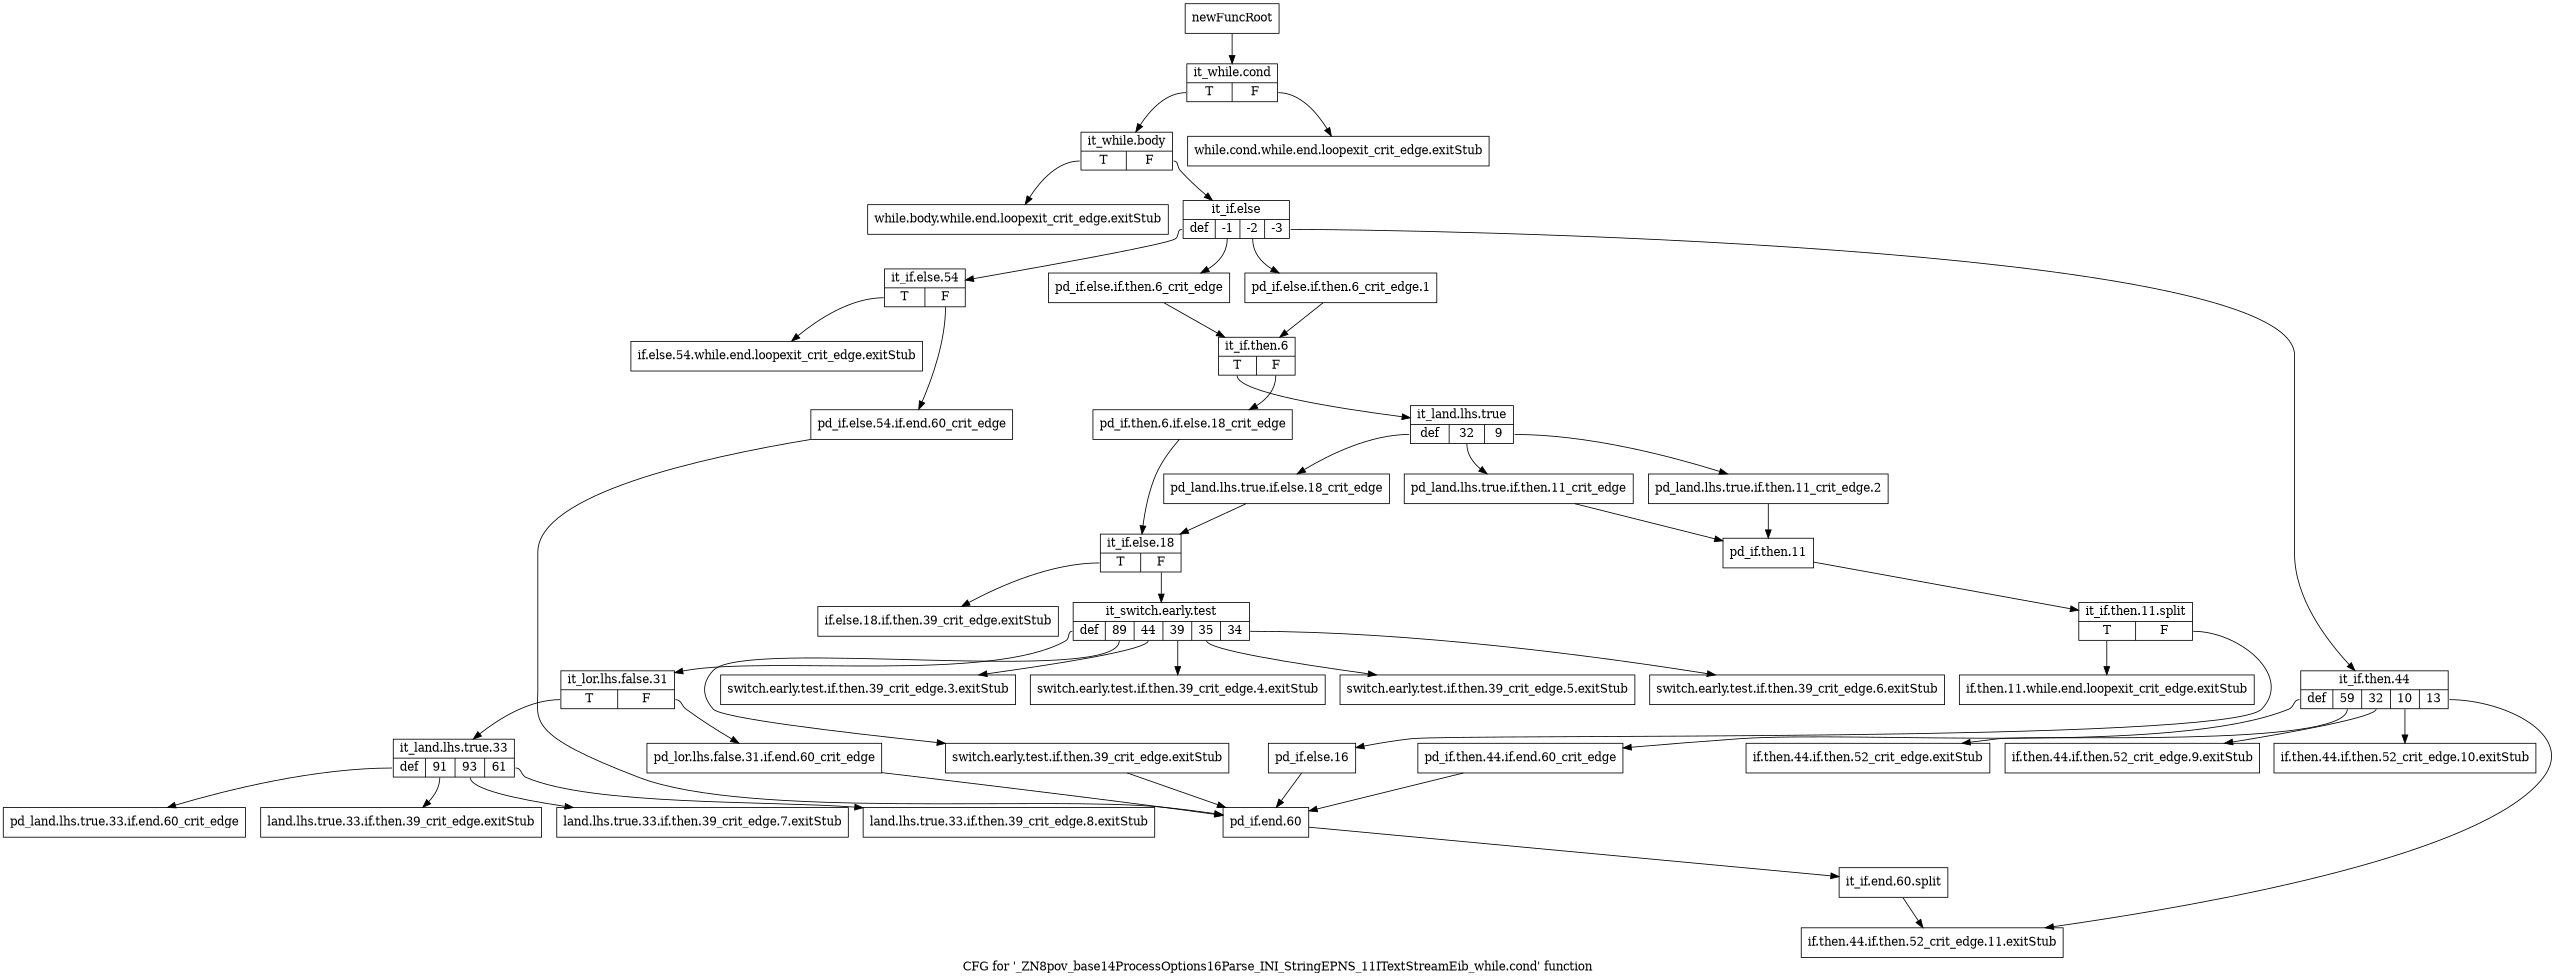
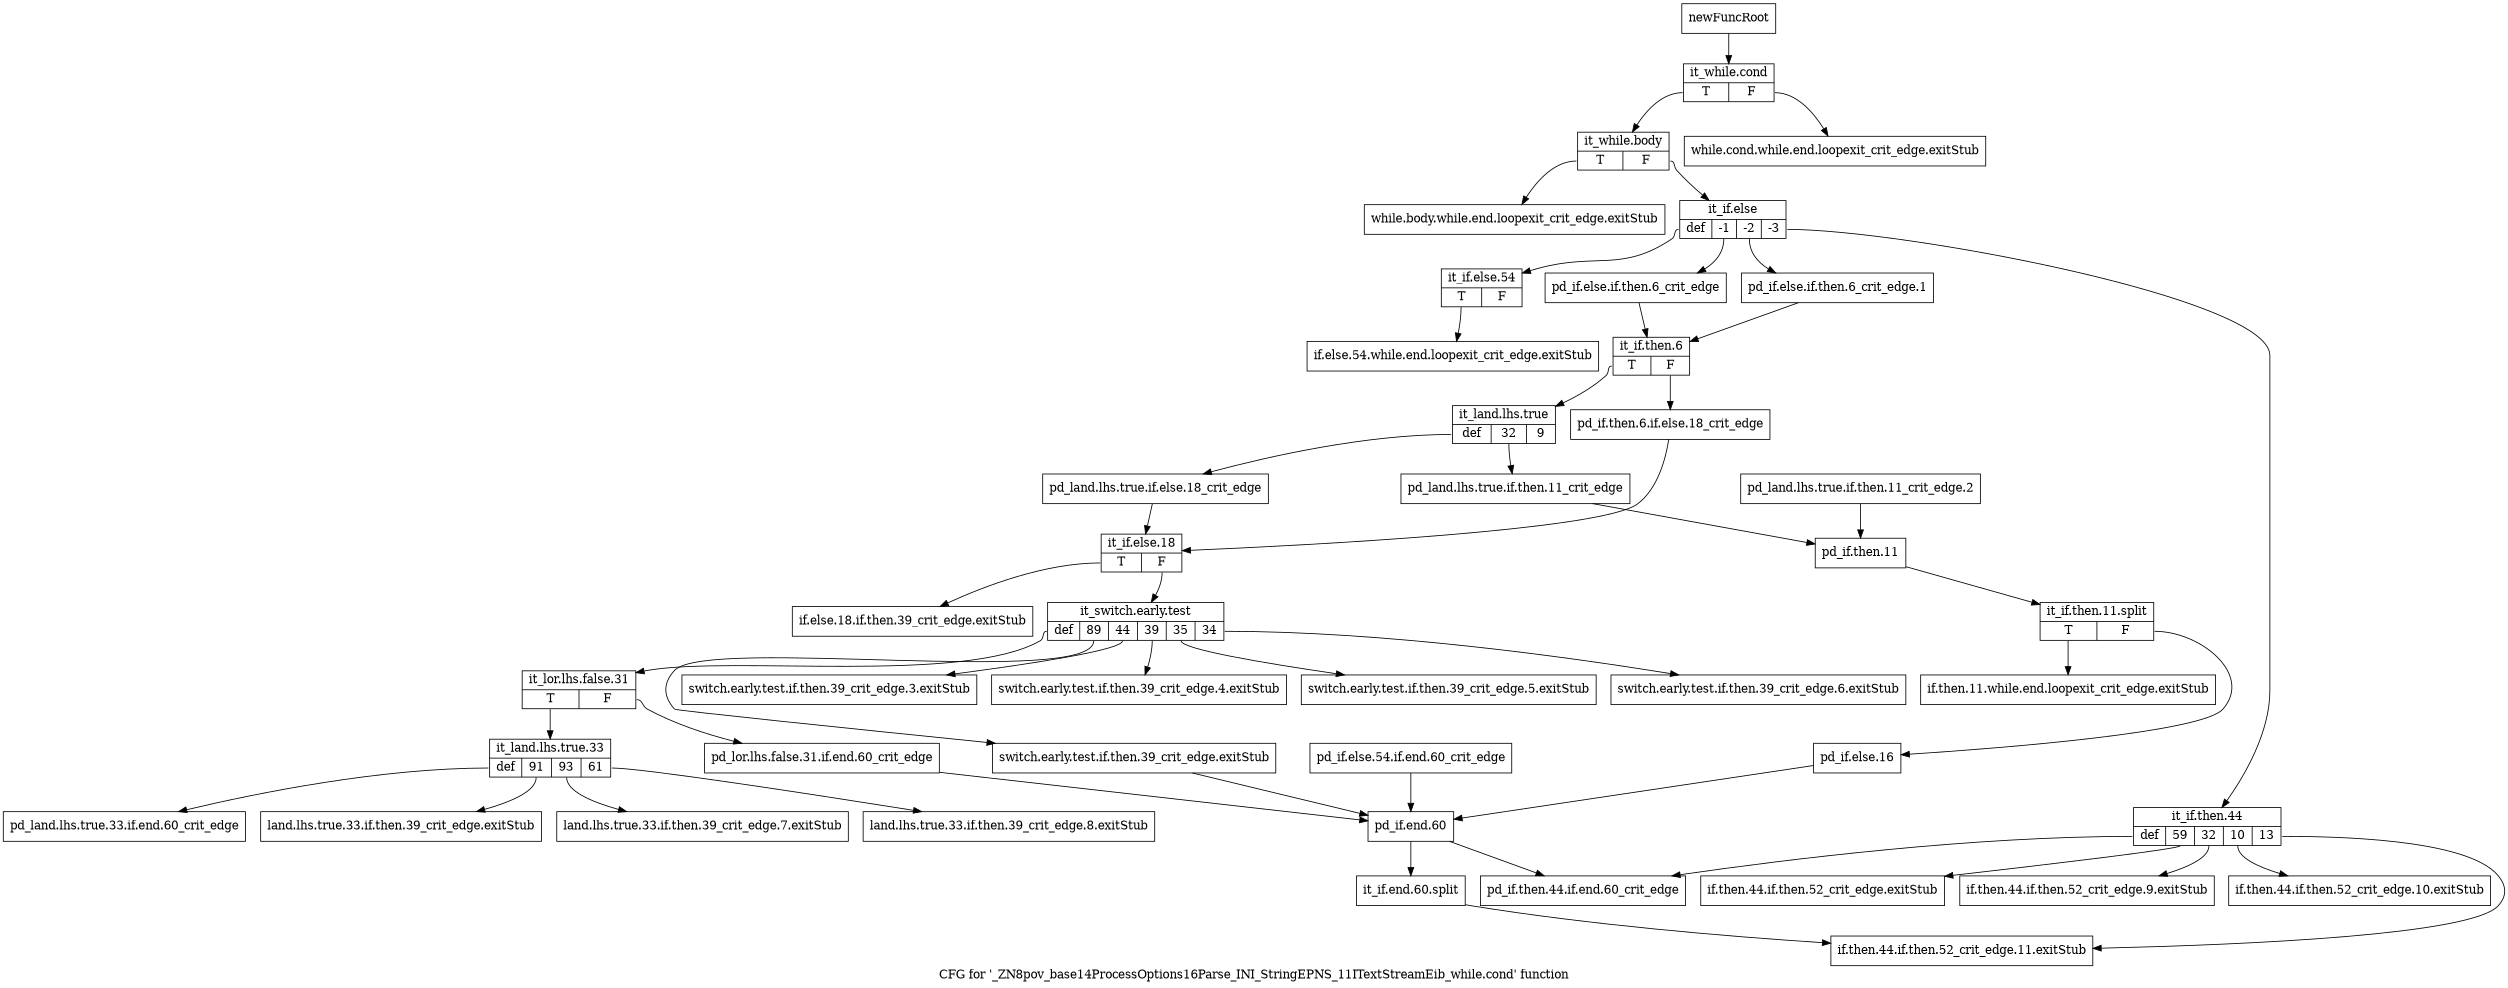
(938, 355) -> none
(1618, 446) -> none
(1390, 791) -> (1493, 857)
